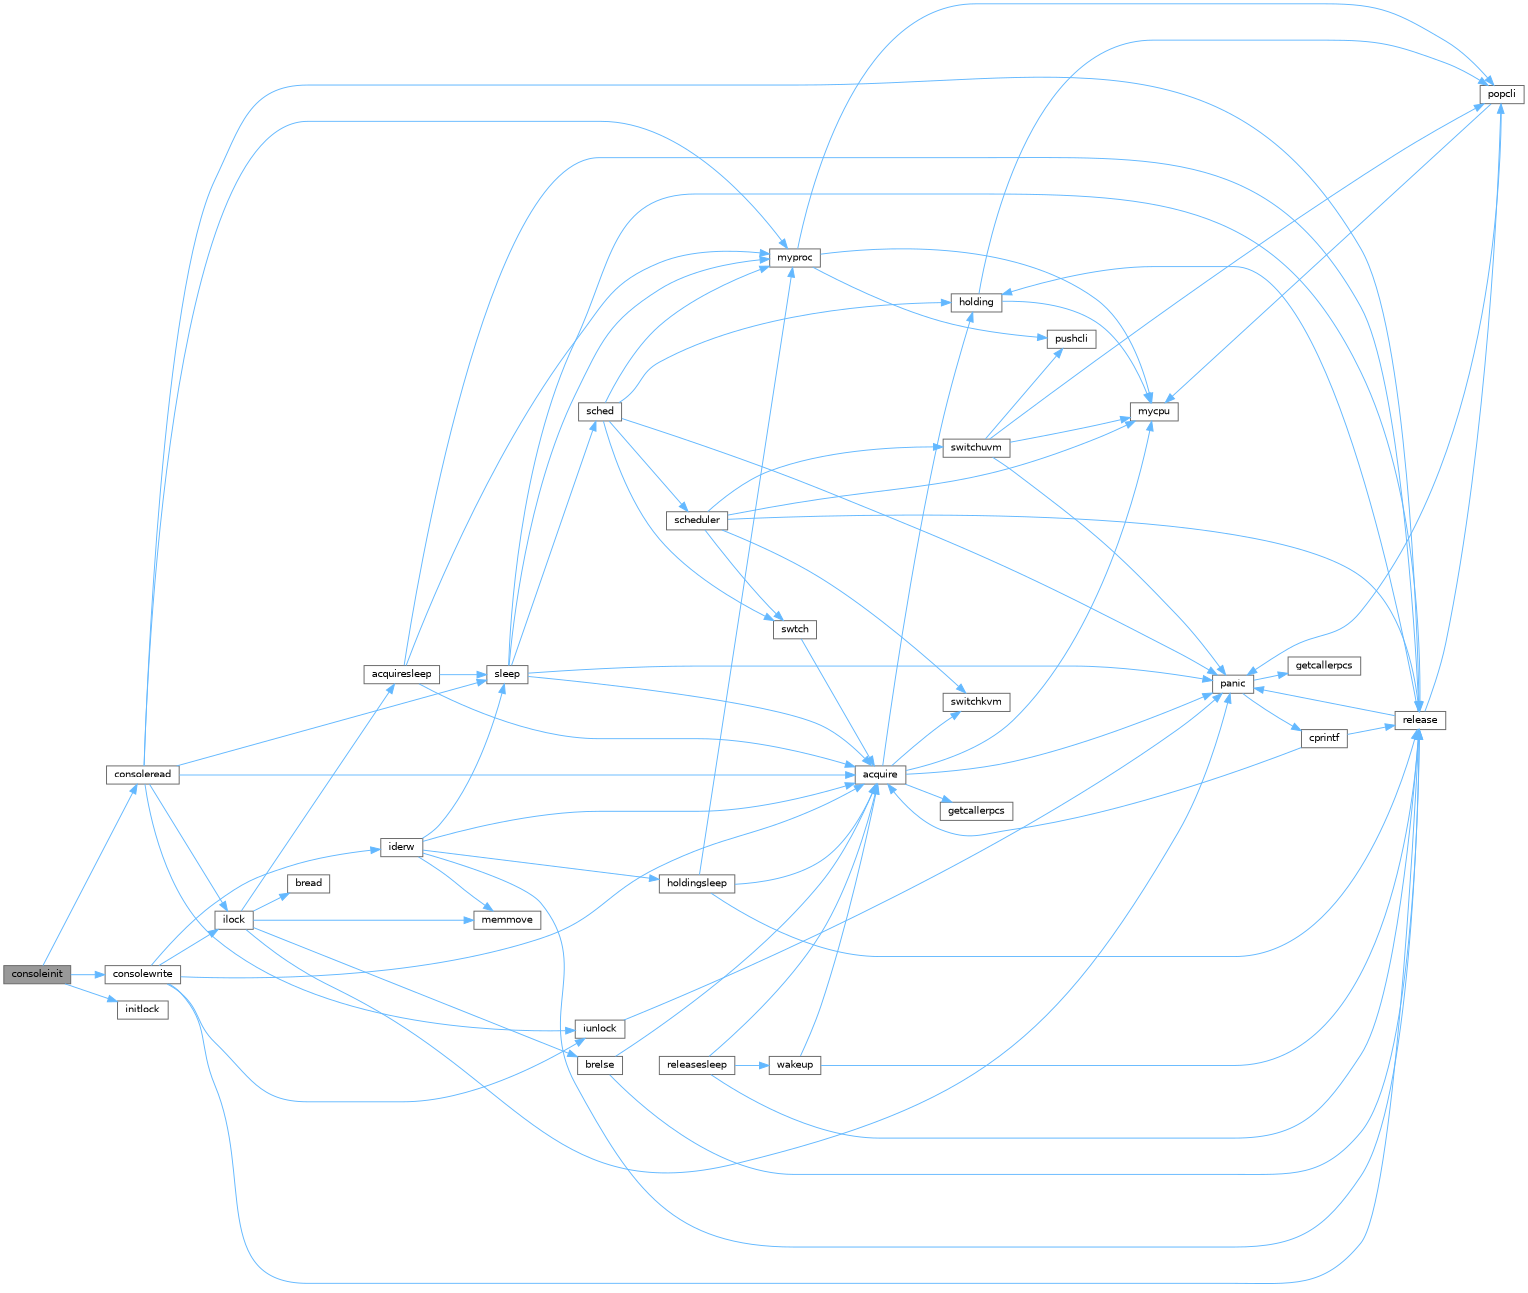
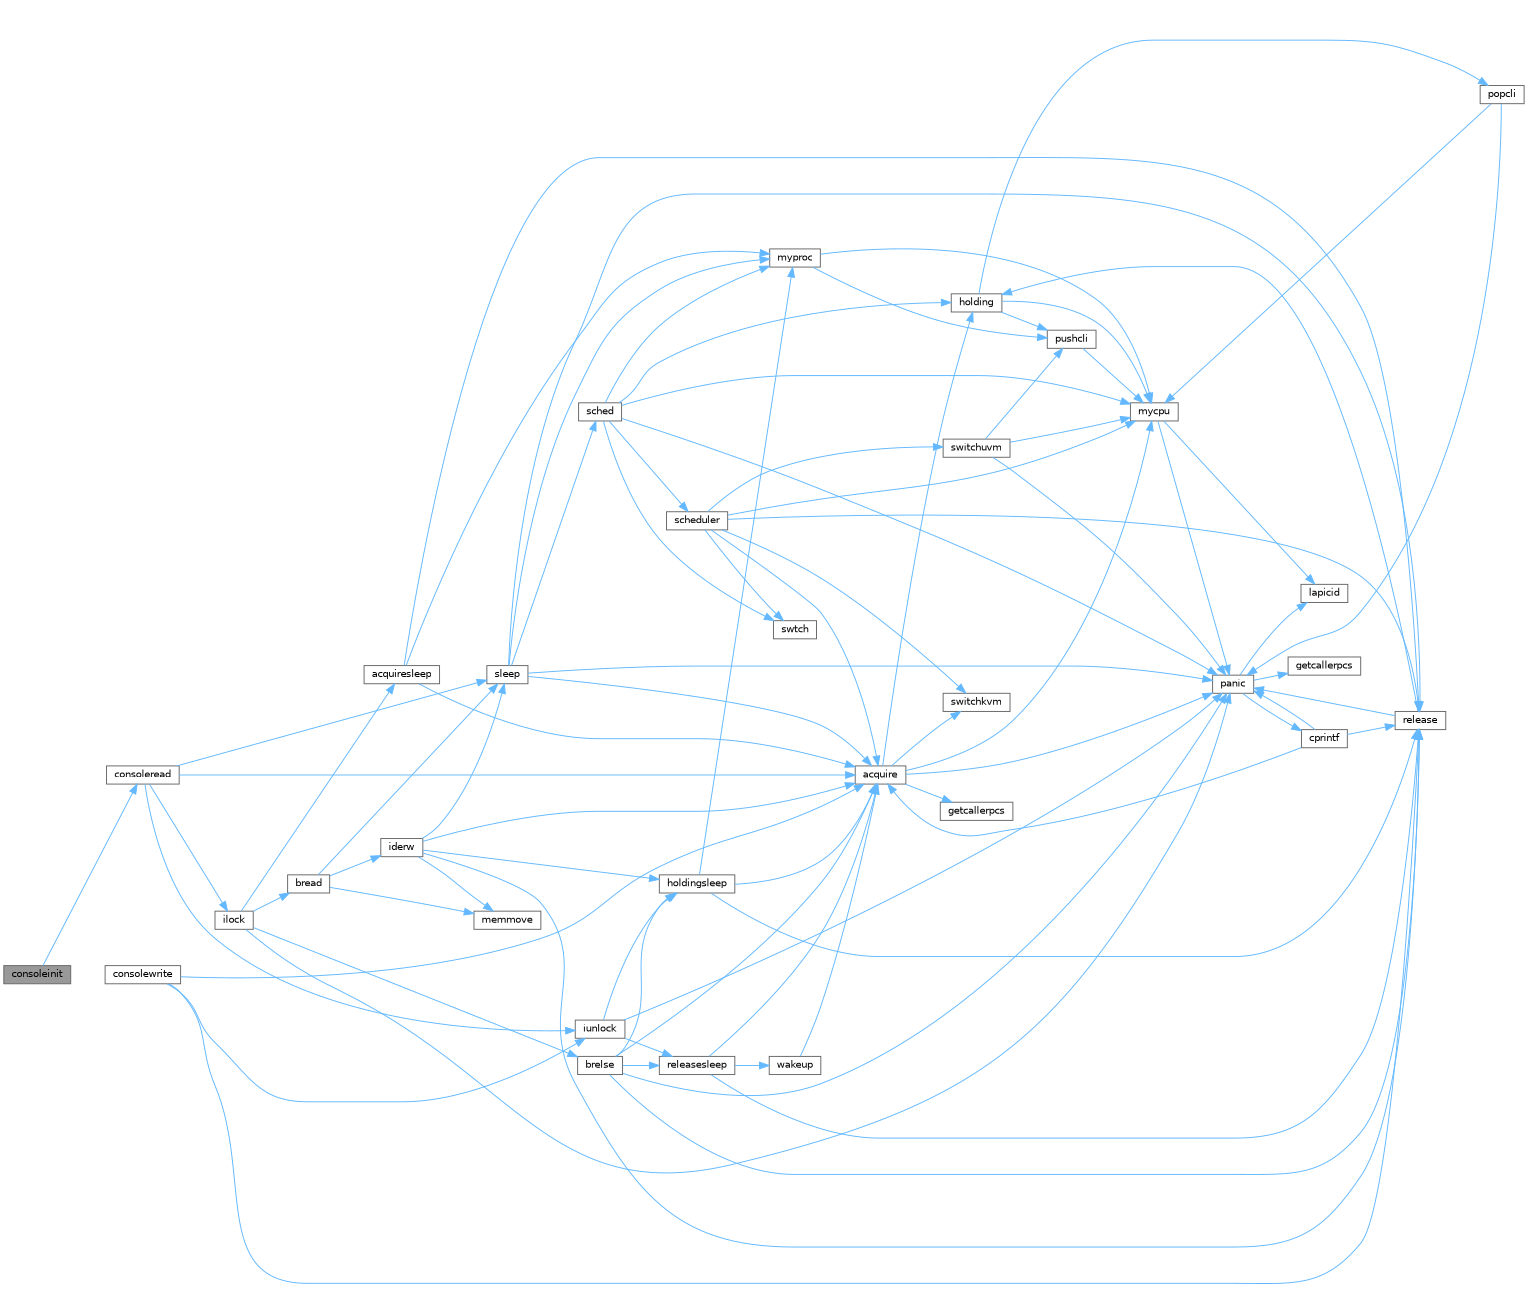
(1080, 4) -> none
(728, 85) -> none
(244, 175) -> none
(1216, 275) -> none
none -> (1020, 319)
none -> (1109, 372)
none -> (871, 376)
(1480, 415) -> none
none -> (1192, 543)
none -> (1324, 593)
(458, 675) -> (405, 783)
(835, 698) -> (826, 620)
none -> (1289, 712)
(247, 882) -> (351, 868)
(359, 920) -> (397, 899)
(184, 950) -> none
none -> (628, 955)
(83, 975) -> none
none -> (641, 977)
none -> (975, 991)
(143, 1010) -> none
none -> (644, 1046)
none -> (636, 1066)
(1231, 1066) -> none
